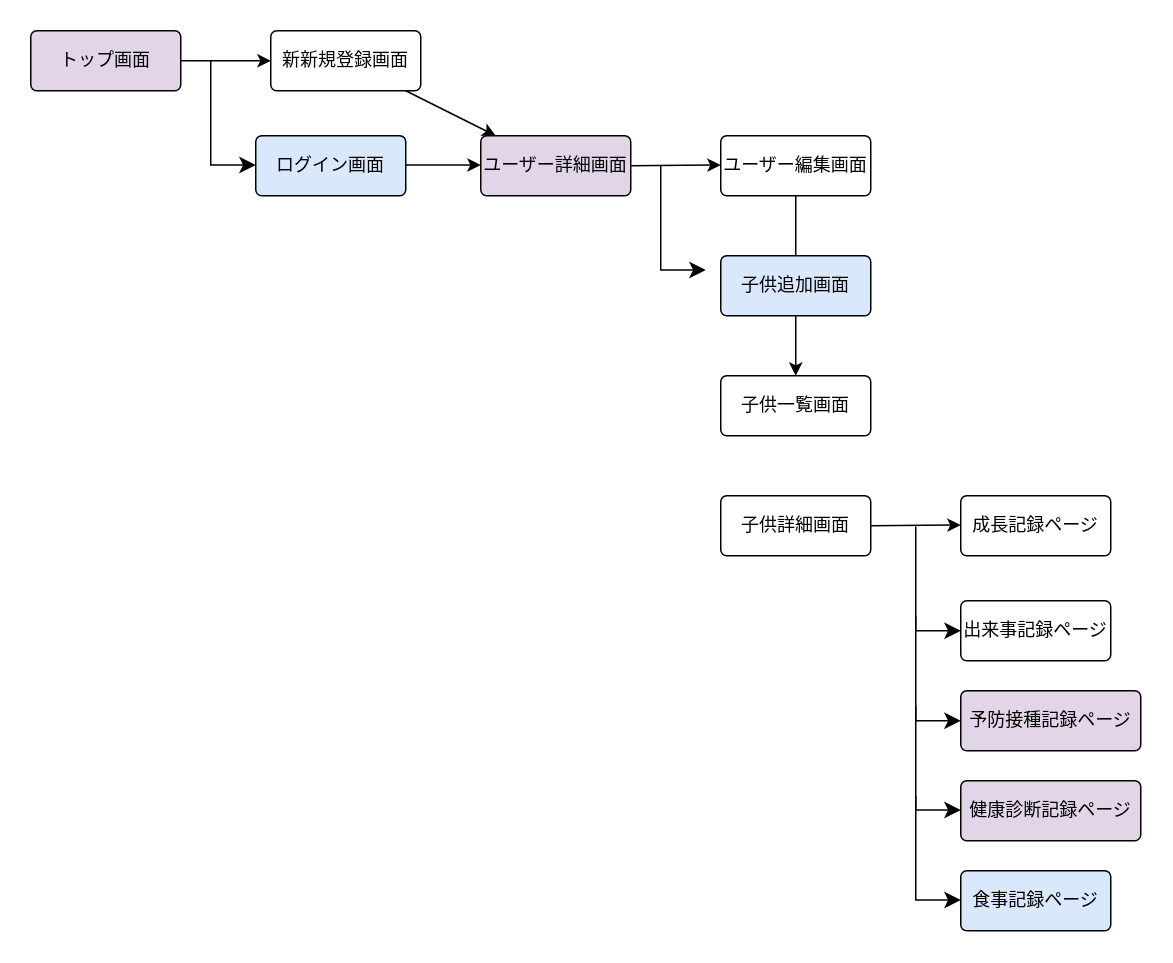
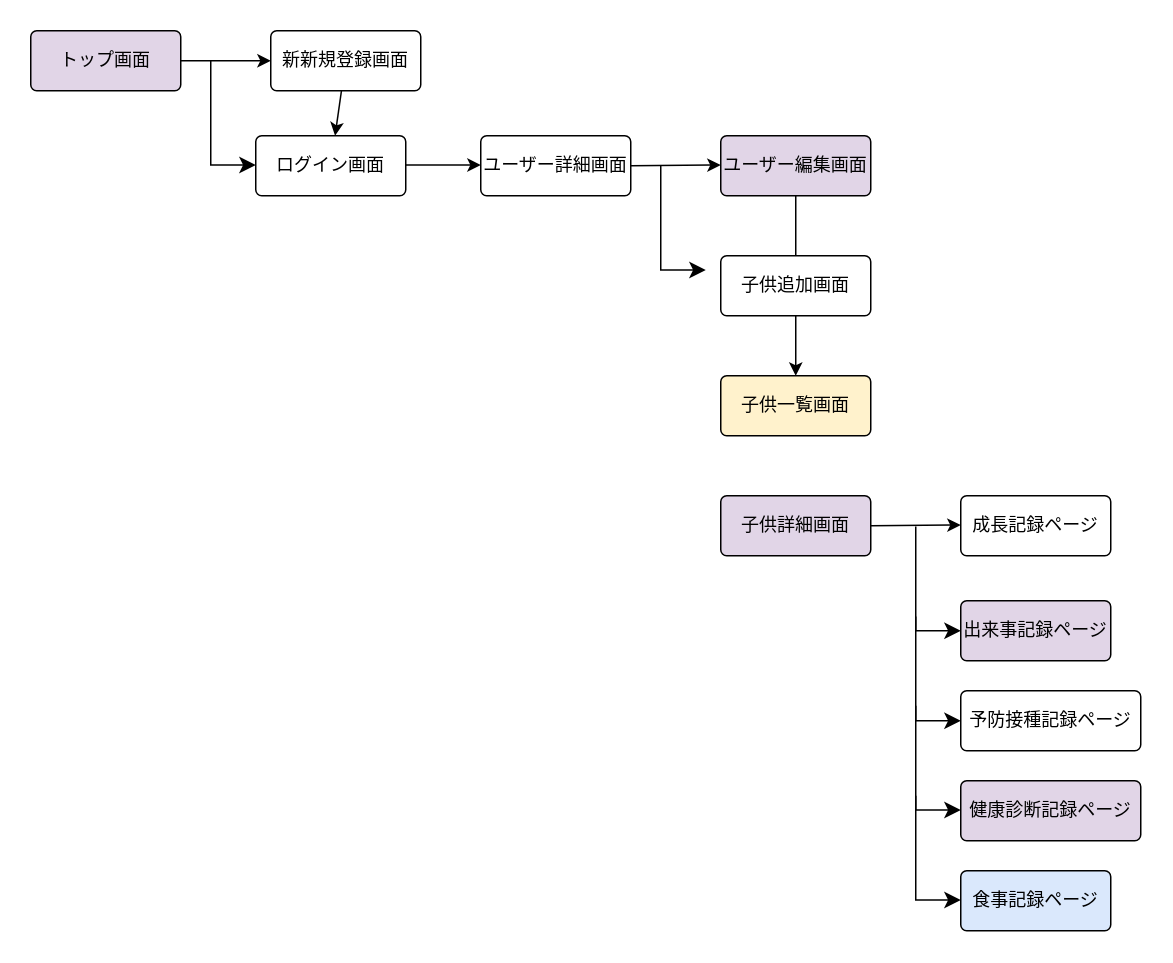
(446, 111) -> (339, 108)
(331, 166) -> (331, 166)
(556, 166) -> (556, 166)
(796, 166) -> (796, 166)
(796, 286) -> (796, 286)
(796, 406) -> (796, 406)
(796, 526) -> (796, 526)
(1036, 631) -> (1036, 631)
(1051, 721) -> (1051, 721)
